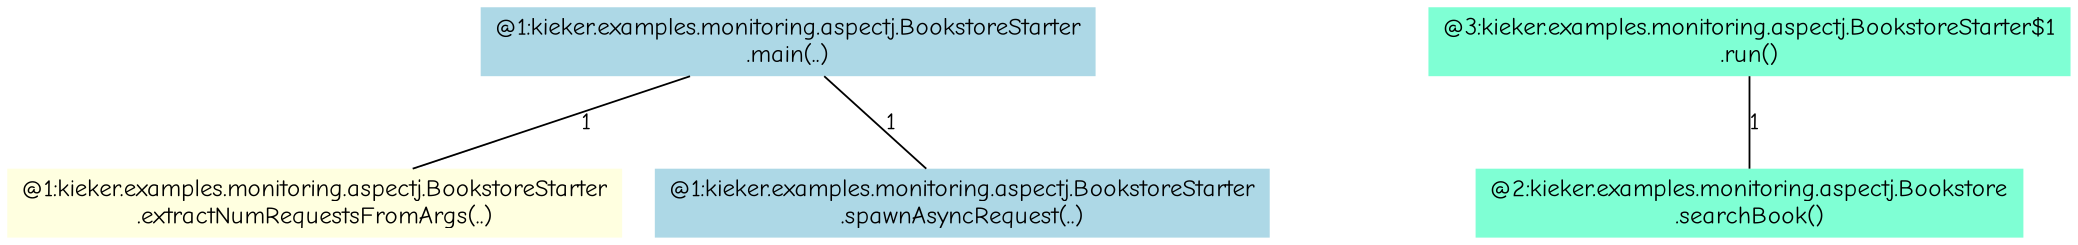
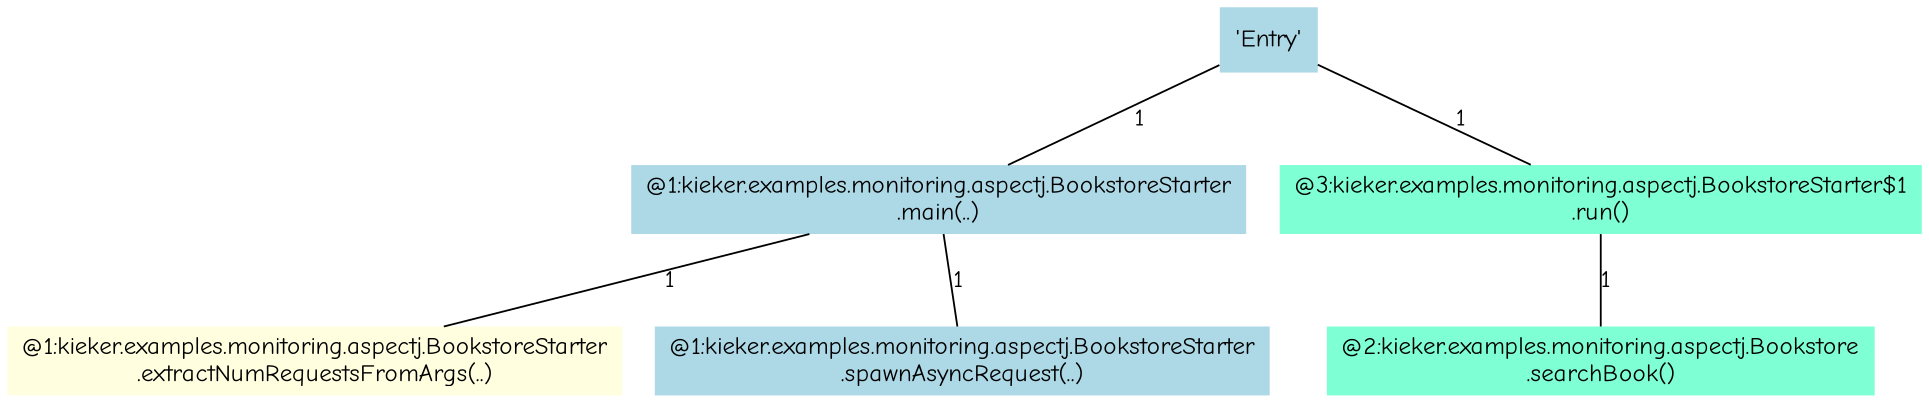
none -> (1269, 40)
